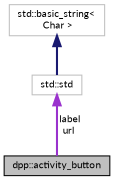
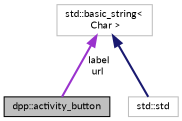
(57, 131) -> (76, 71)
